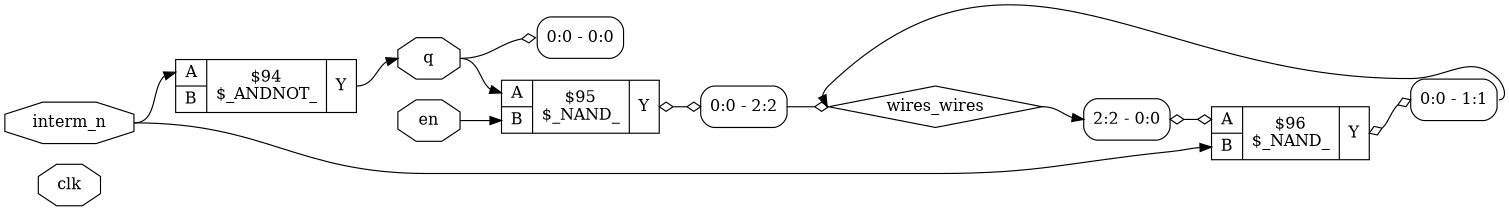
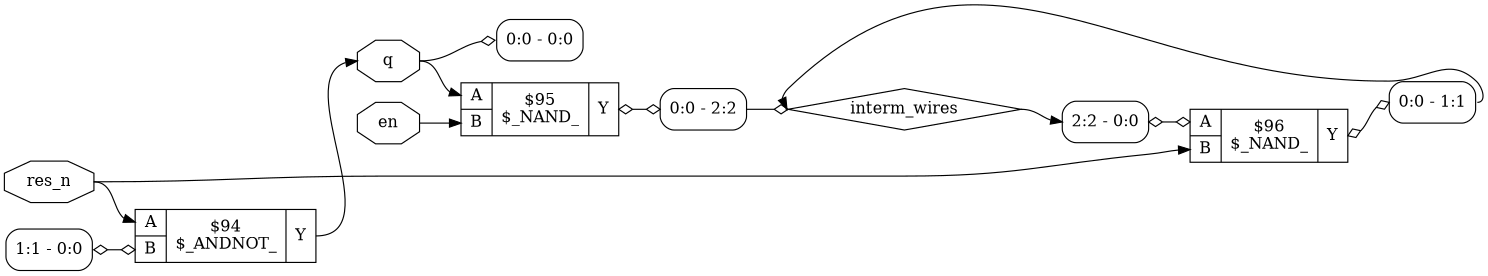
(935, 107) -> (904, 109)
(69, 123) -> (49, 182)
(69, 185) -> none
none -> (49, 250)
